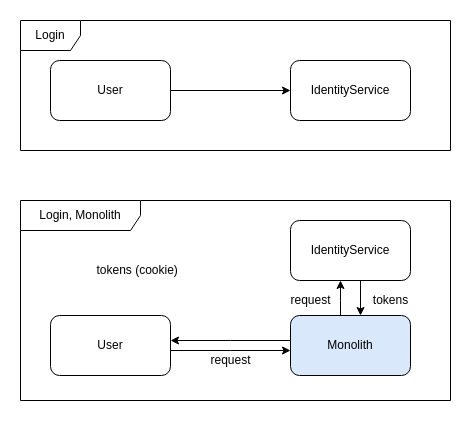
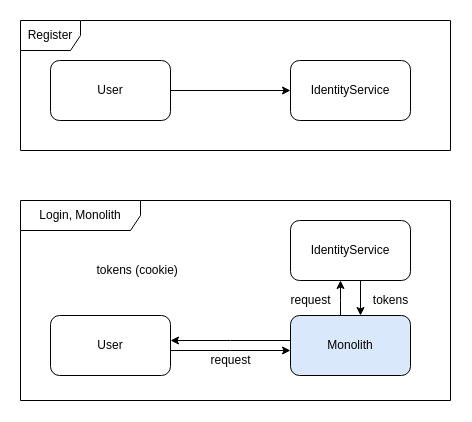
(51, 36) -> (51, 36)
